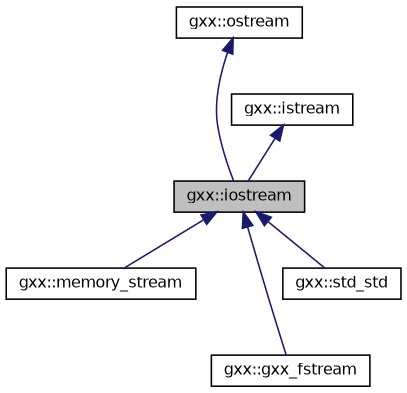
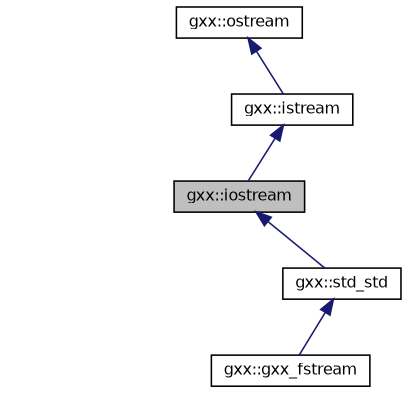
(217, 118) -> (270, 73)
(101, 284) -> none
(267, 291) -> (312, 334)
